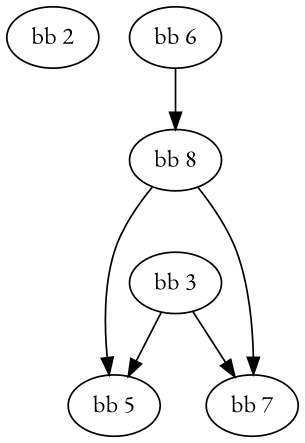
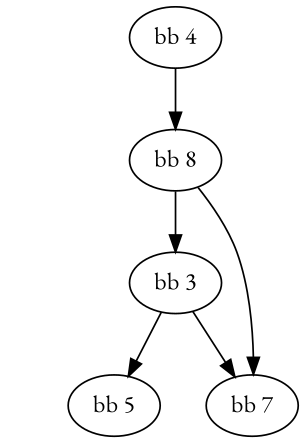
(53, 37) -> none
(176, 37) -> (176, 37)
(110, 267) -> (176, 213)
